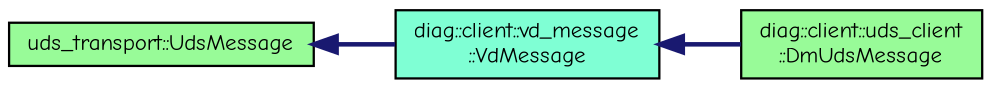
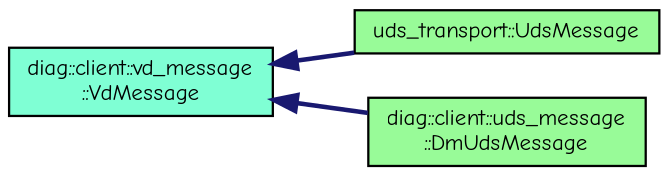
(366, 44) -> (325, 57)
(862, 44) -> (507, 132)
